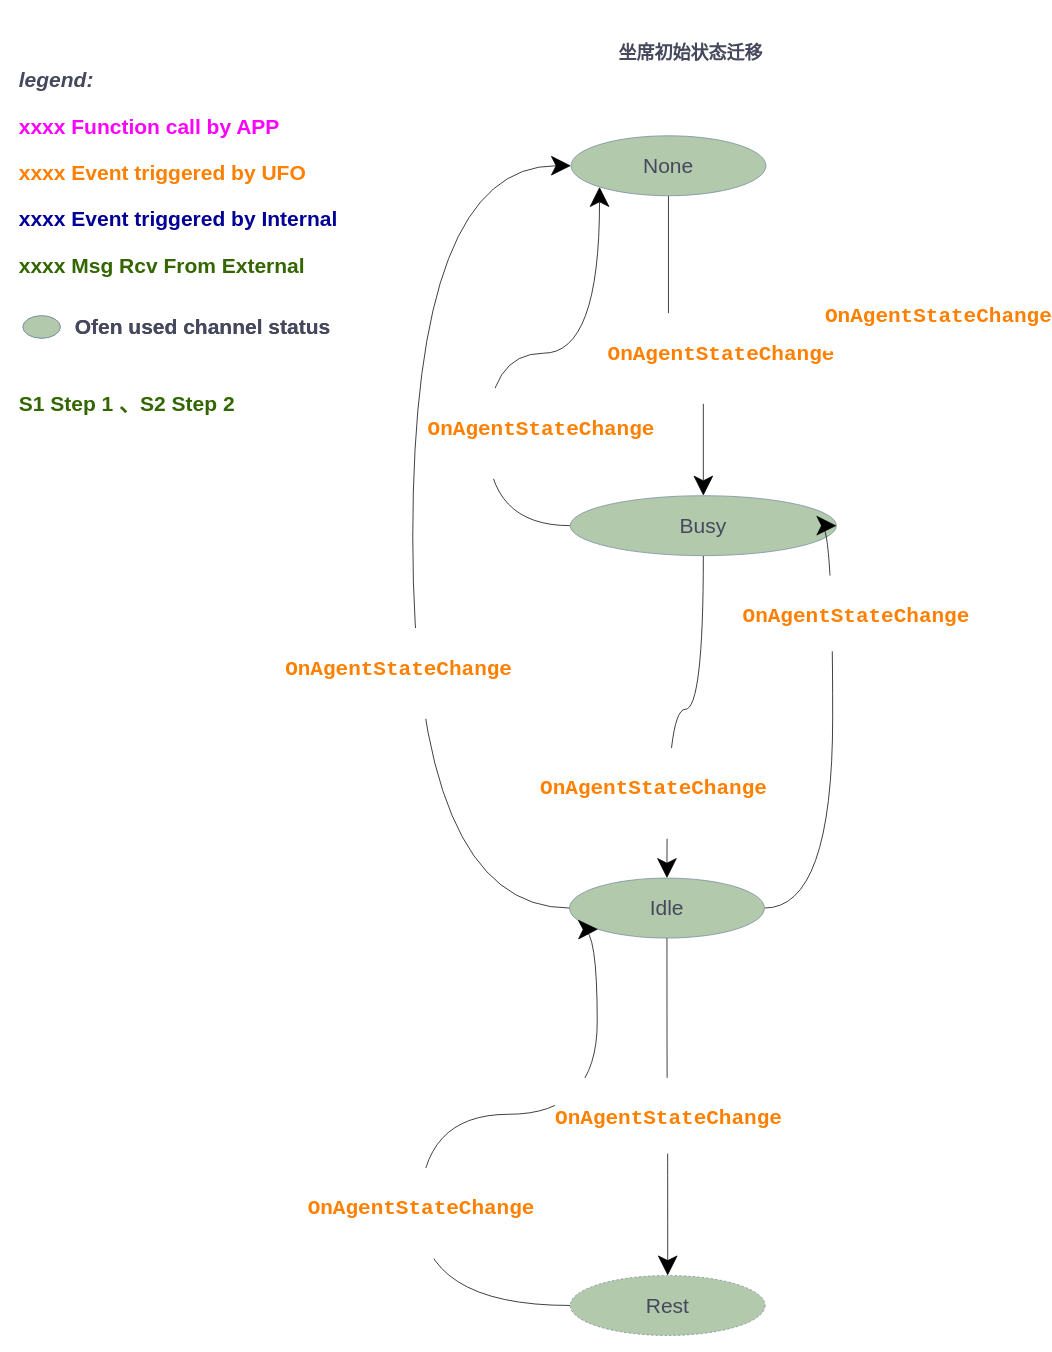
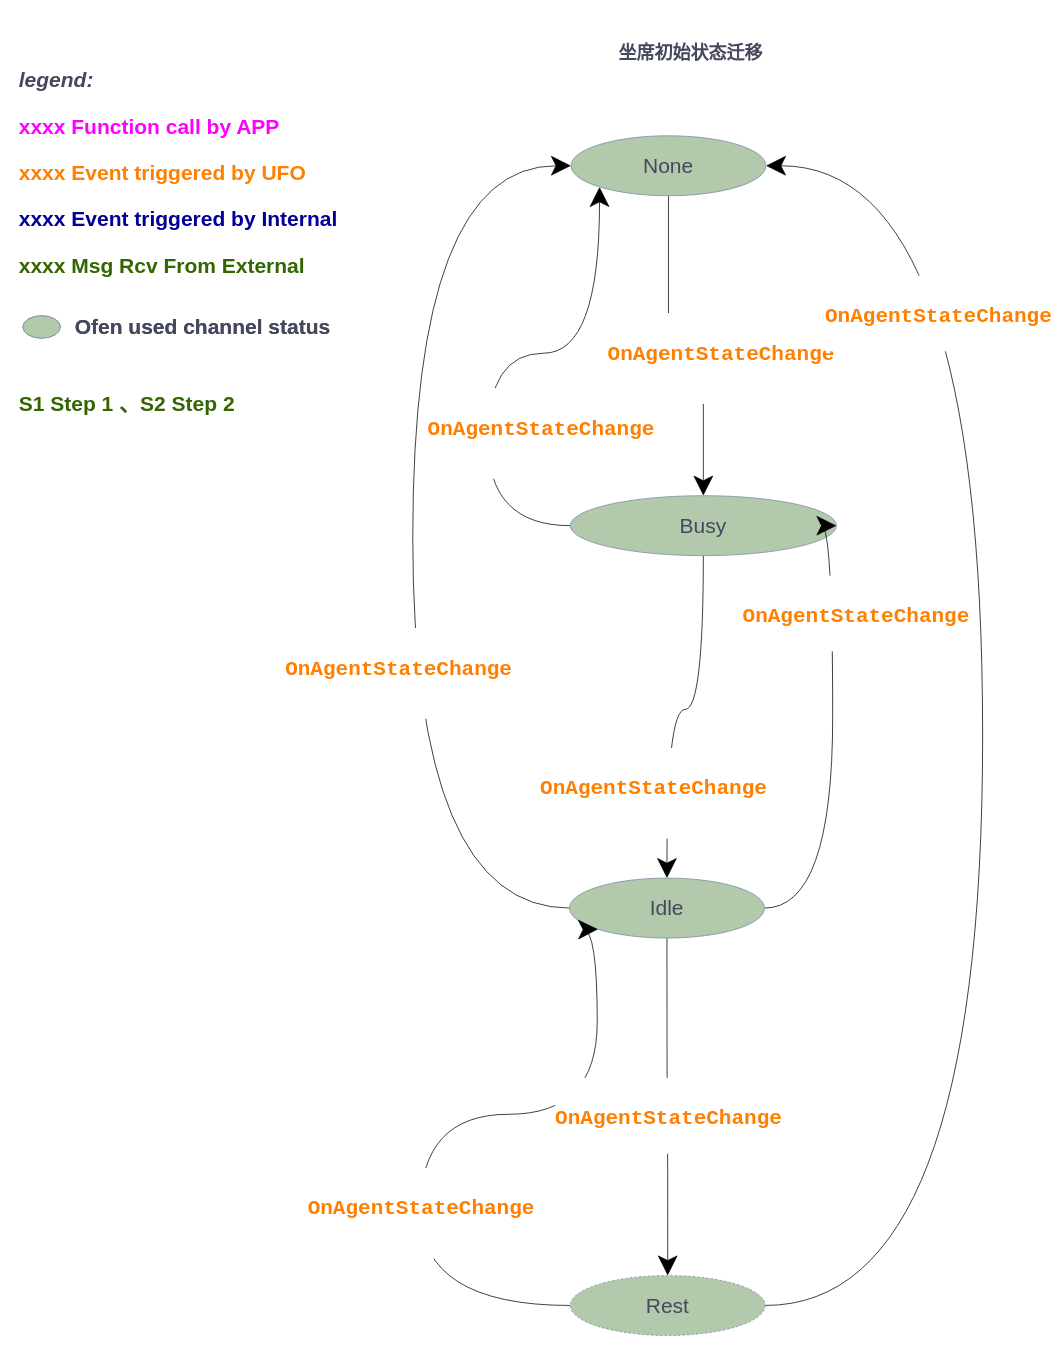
none -> (961, 1038)
